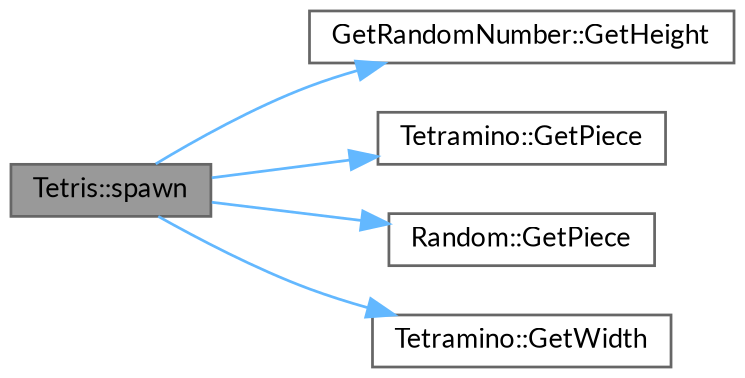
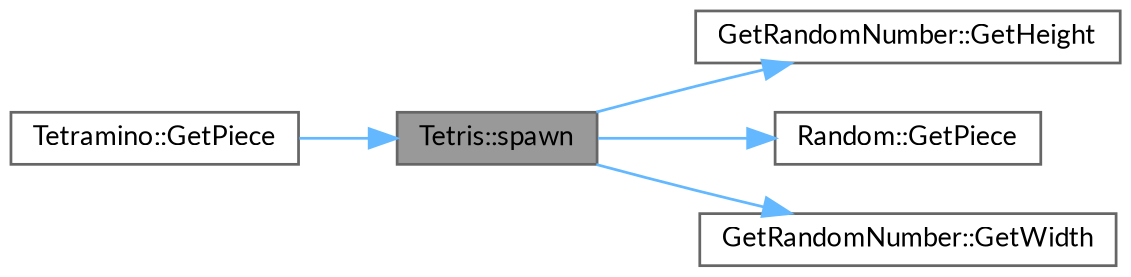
(281, 169) -> (334, 138)
(522, 341) -> (908, 240)
